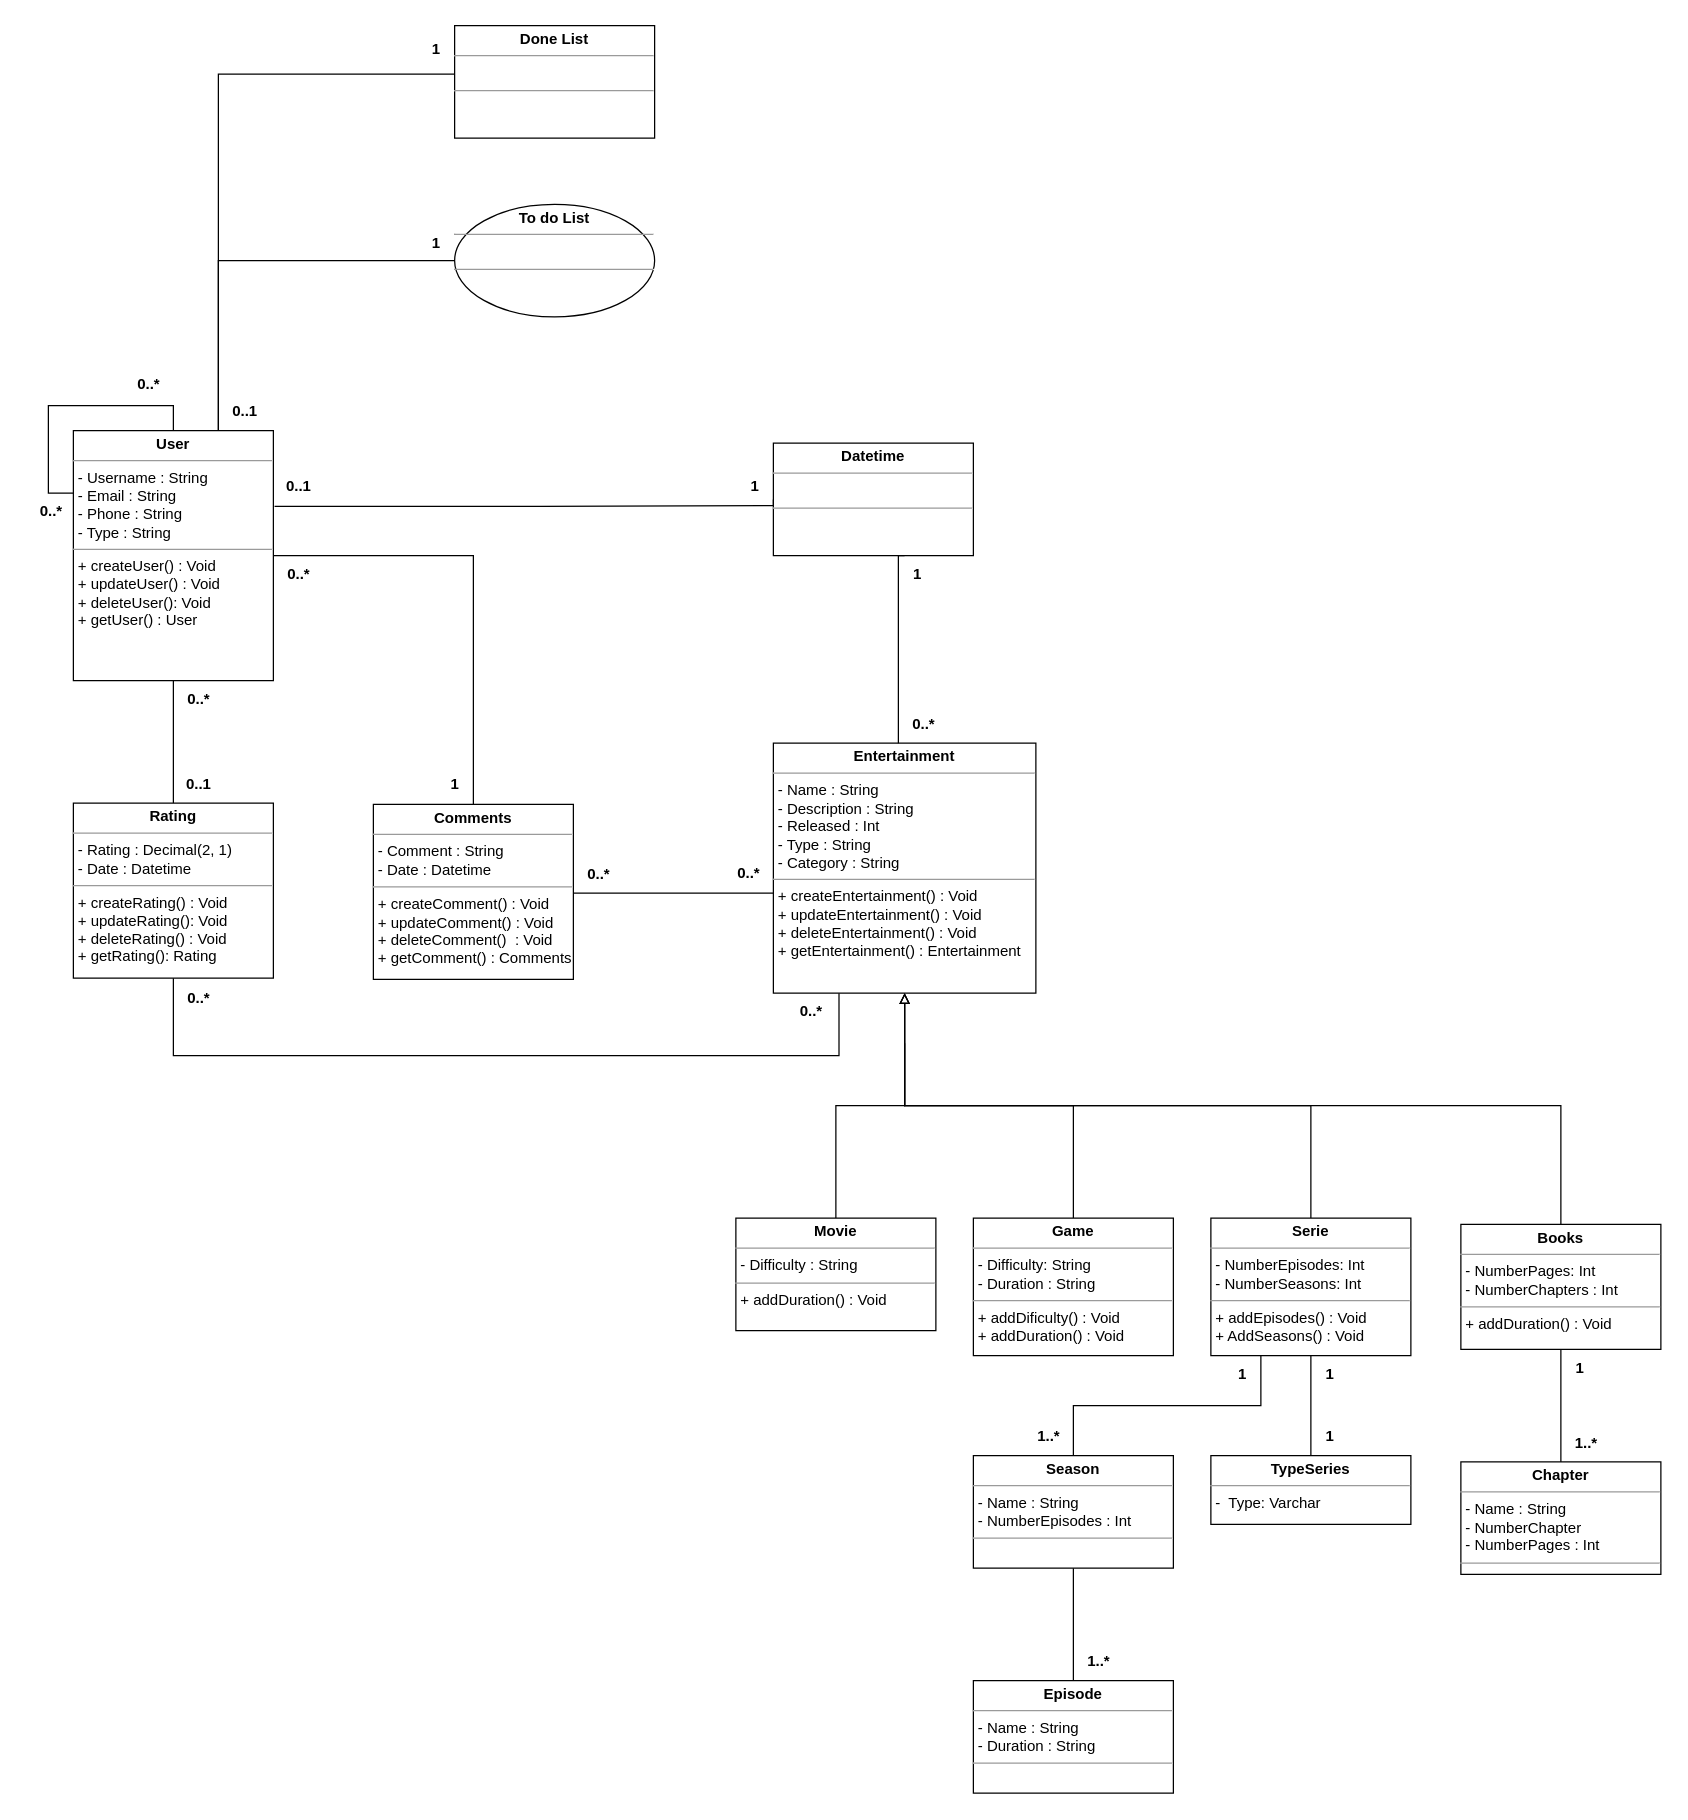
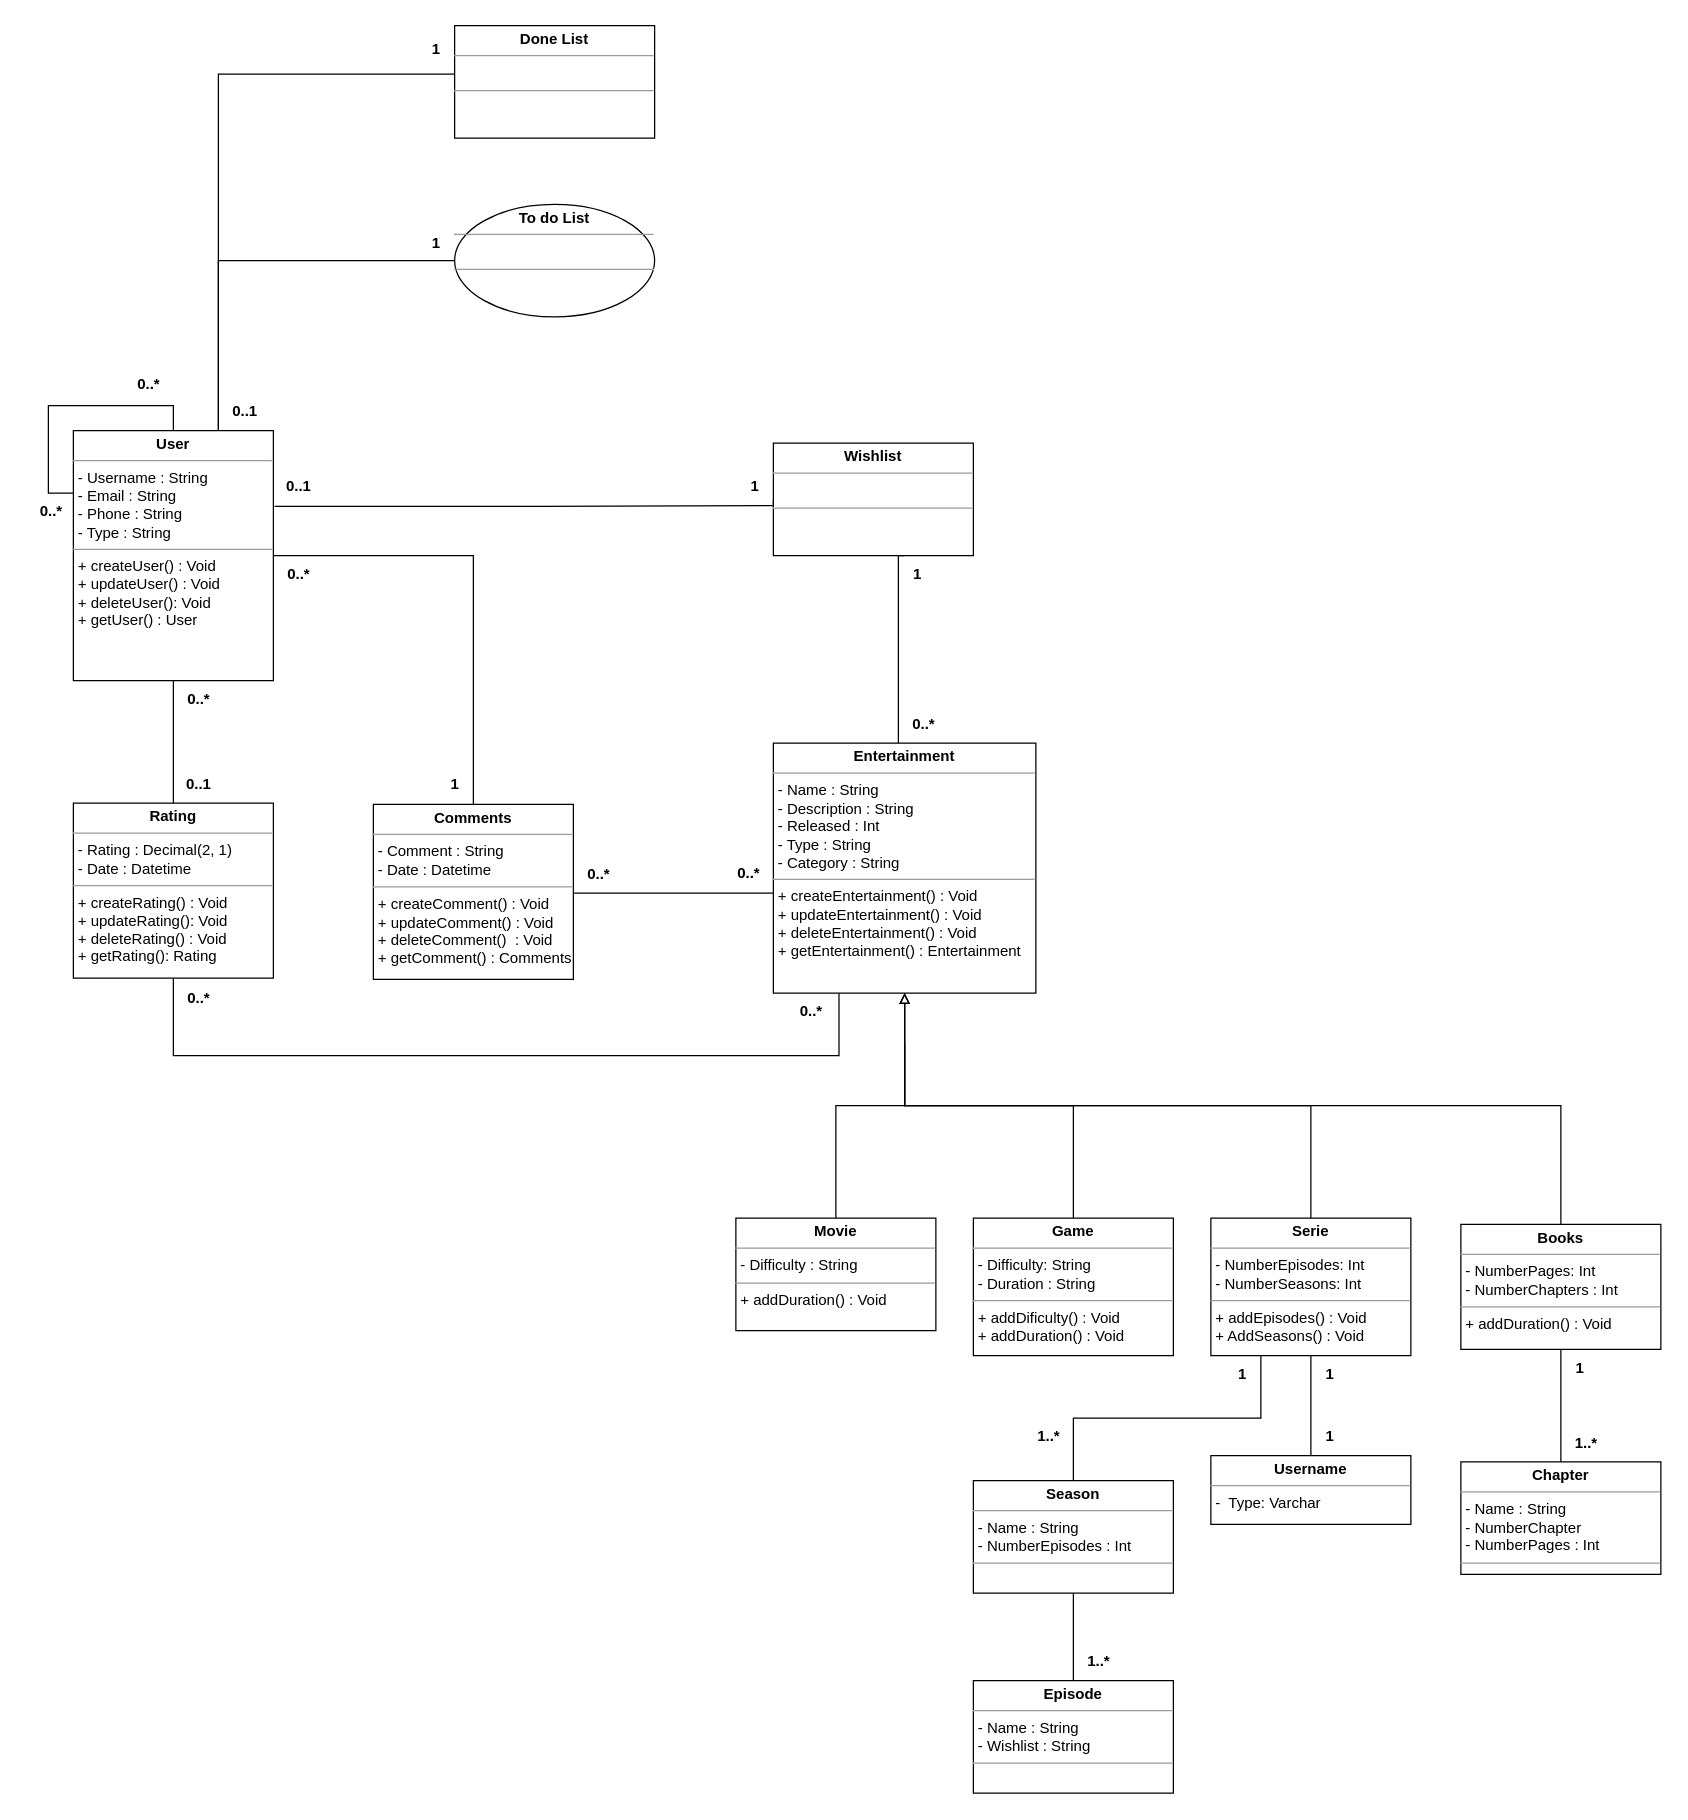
(805, 452) -> (801, 452)
(1272, 1474) -> (1272, 1474)
(1073, 1512) -> (1073, 1537)
(1041, 1708) -> (1037, 1708)
